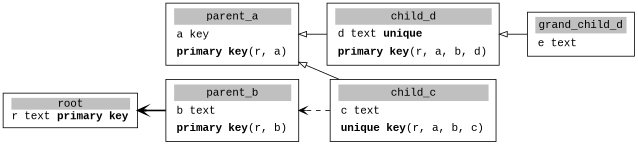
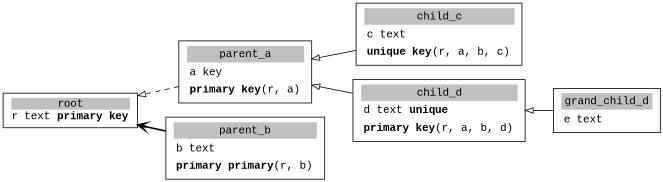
none -> (162, 90)
(318, 110) -> none
(212, 128) -> (225, 165)
